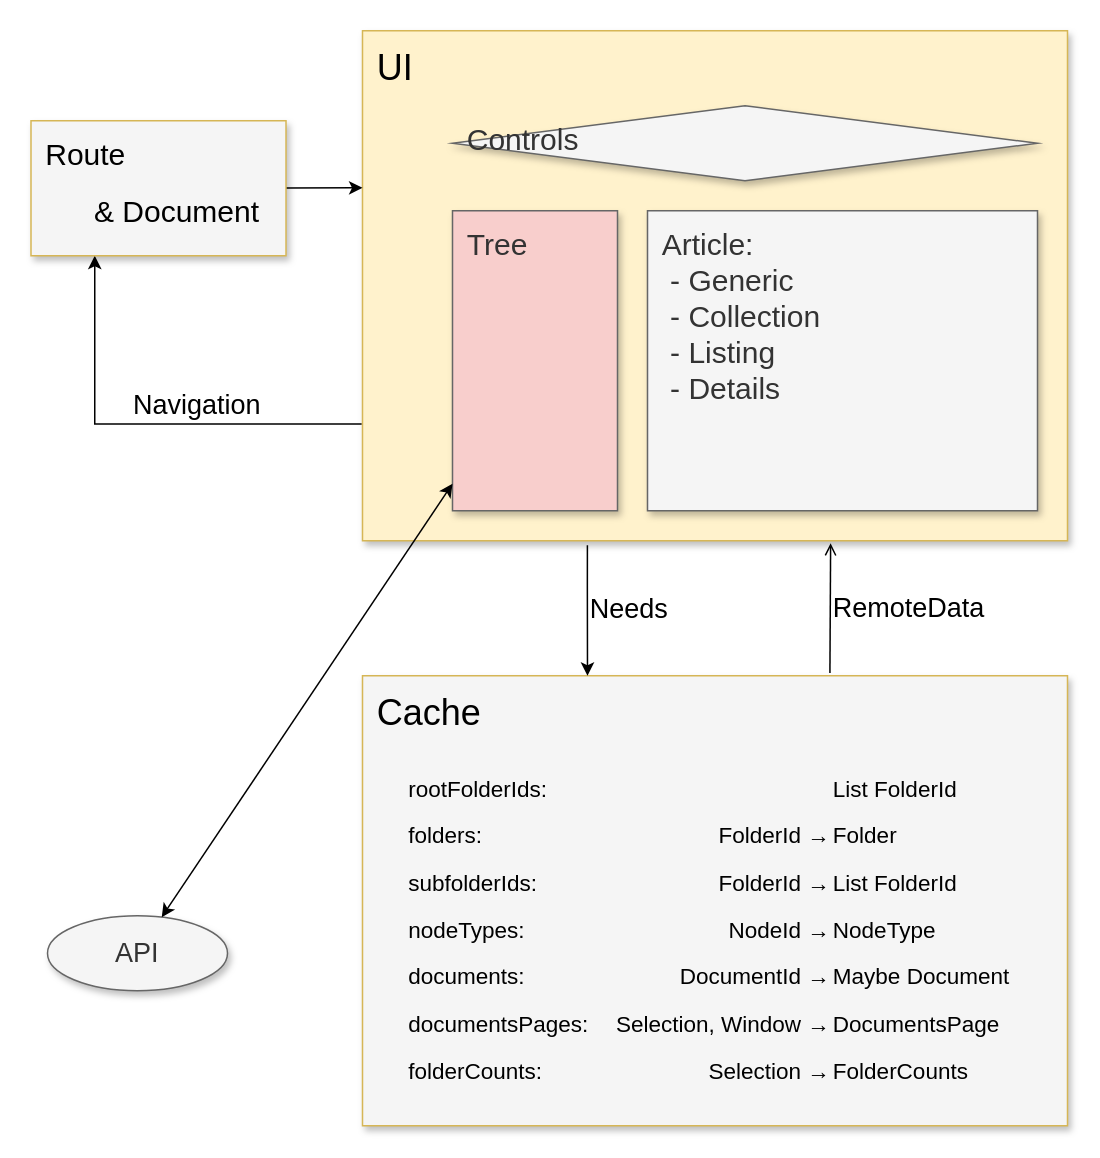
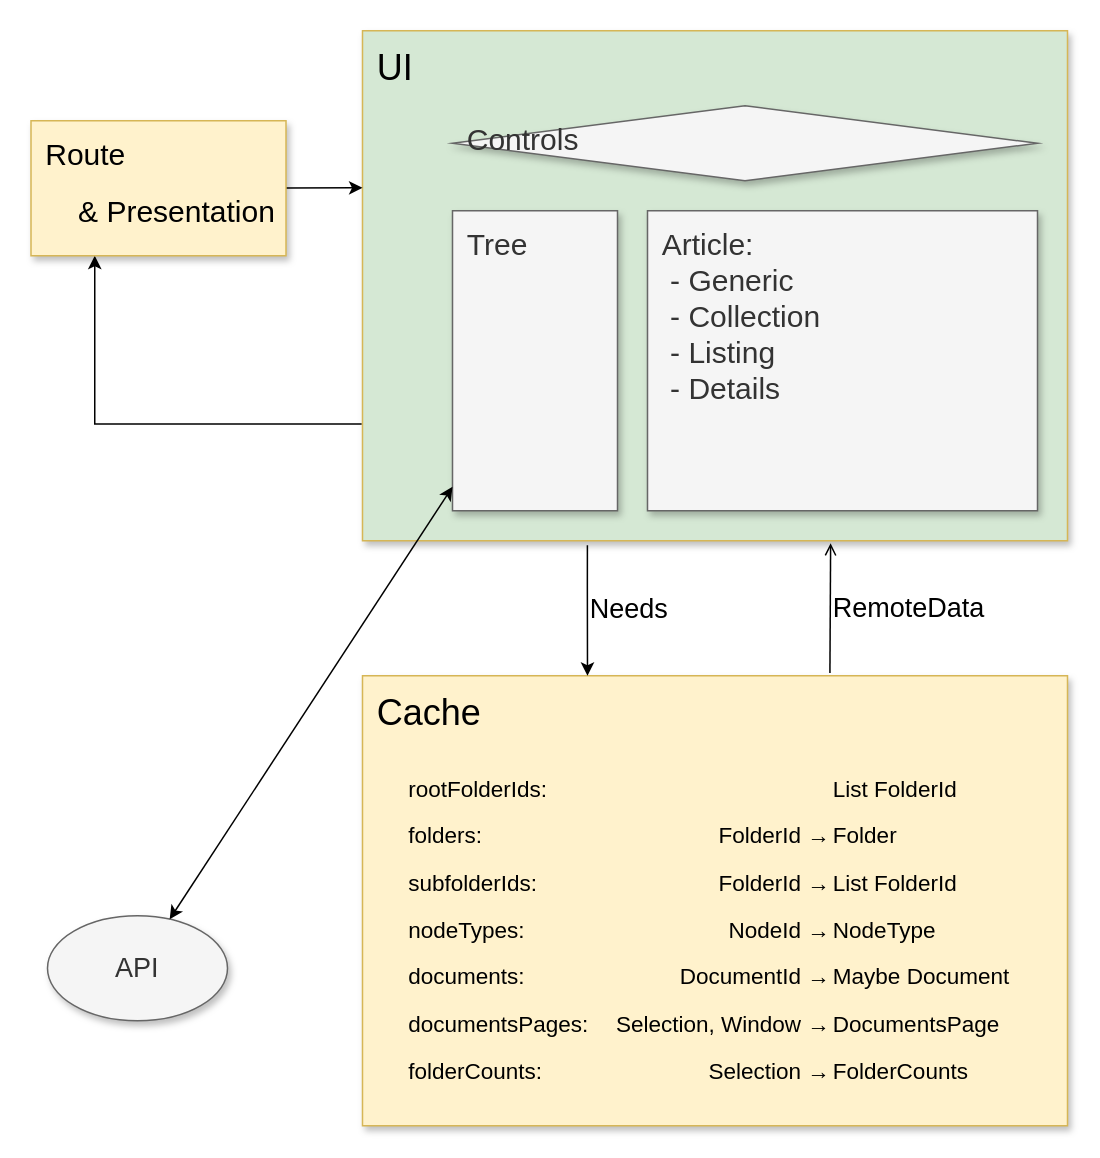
(397, 69) -> (397, 69)
(158, 188) -> (158, 188)
(177, 211) -> (177, 211)
(535, 361) -> (535, 361)
(197, 406) -> none
(715, 901) -> (715, 901)
(137, 953) -> (137, 968)
